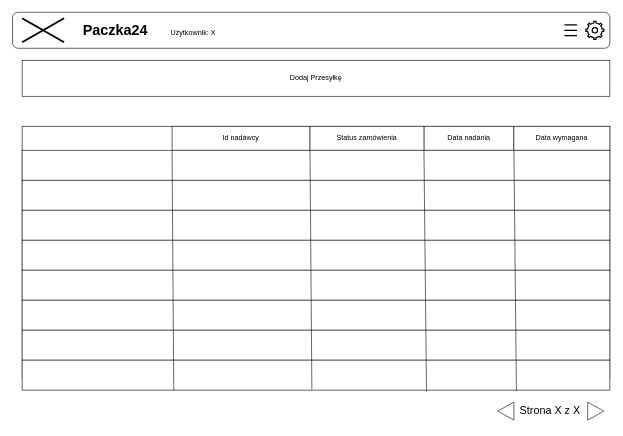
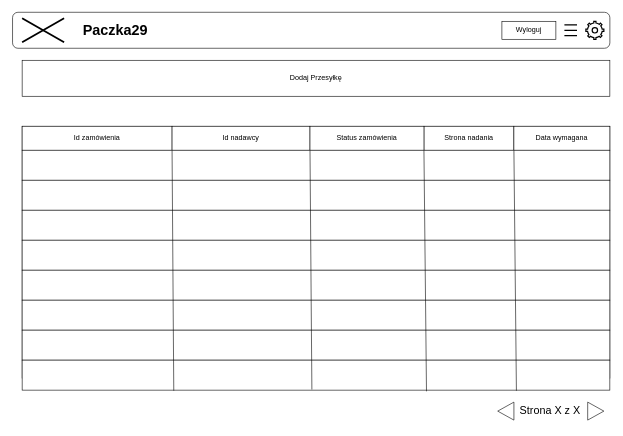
(115, 30) -> (115, 30)
none -> (529, 30)
(193, 32) -> none
none -> (97, 138)
(469, 138) -> (469, 138)
